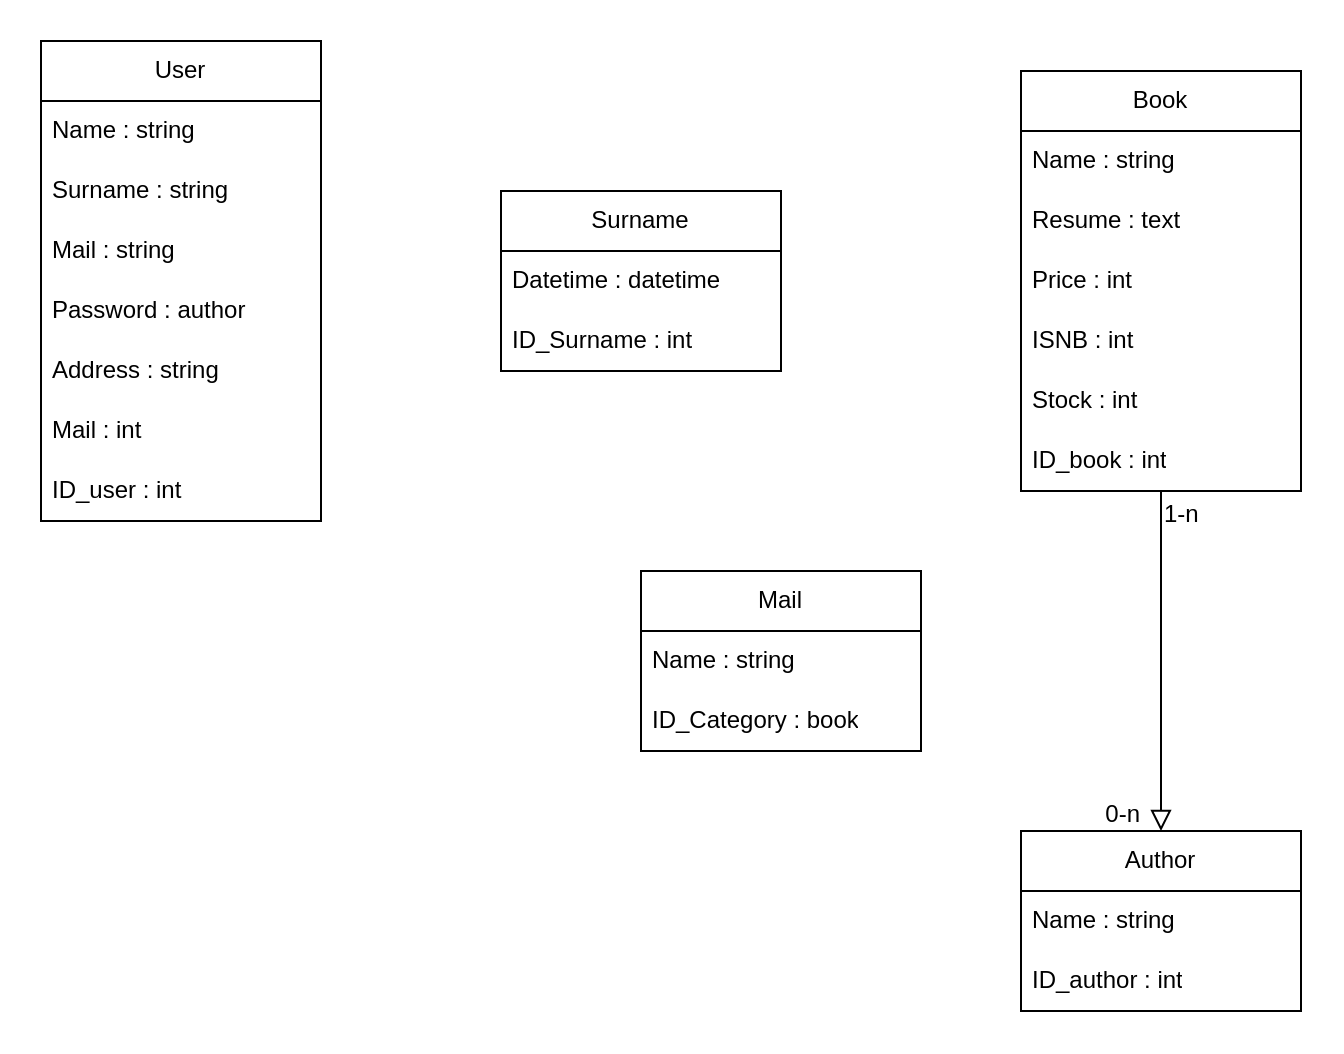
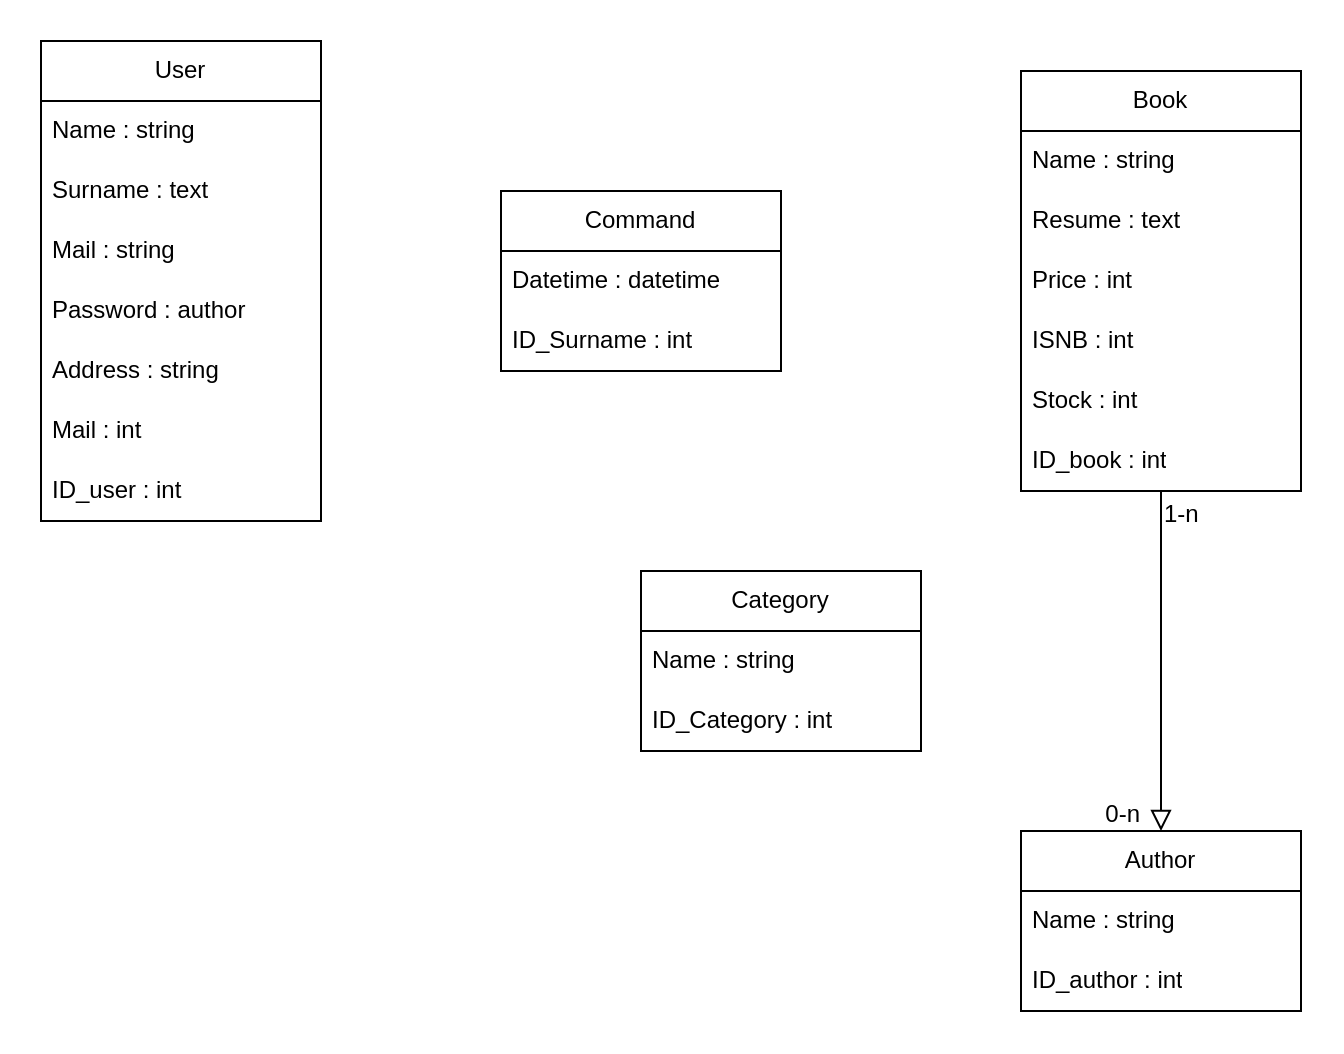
(148, 191) -> (138, 191)
(641, 221) -> (641, 221)
(781, 601) -> (781, 601)
(765, 721) -> (755, 721)
